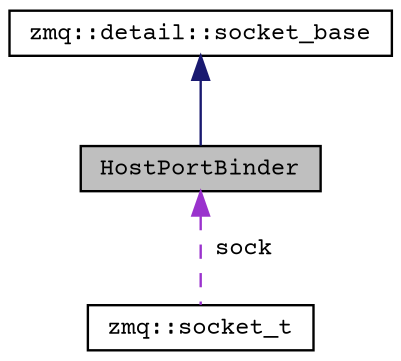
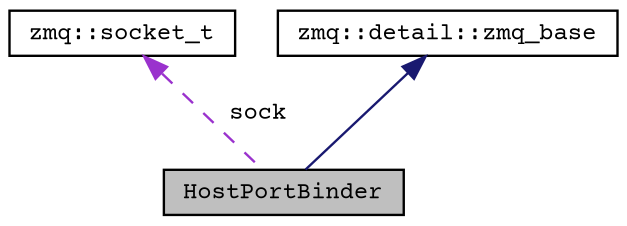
(201, 33) -> (448, 33)
(201, 260) -> (212, 122)
